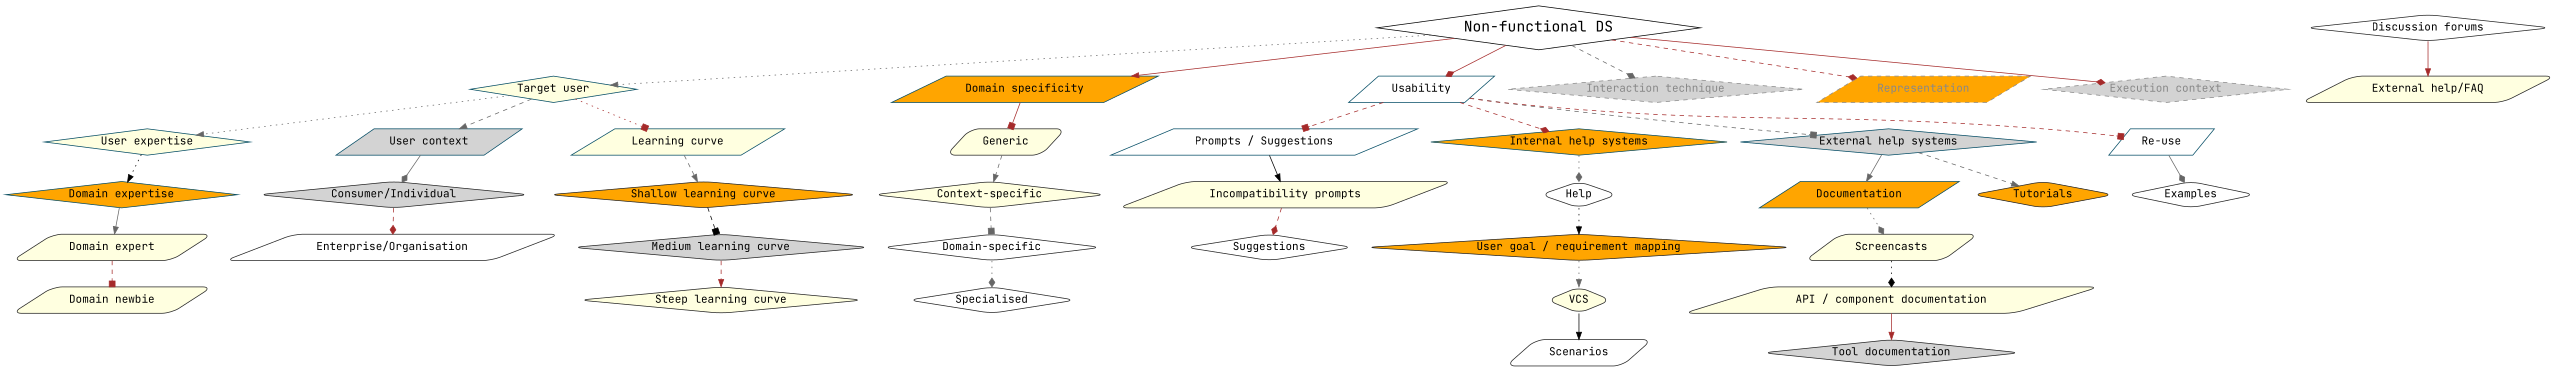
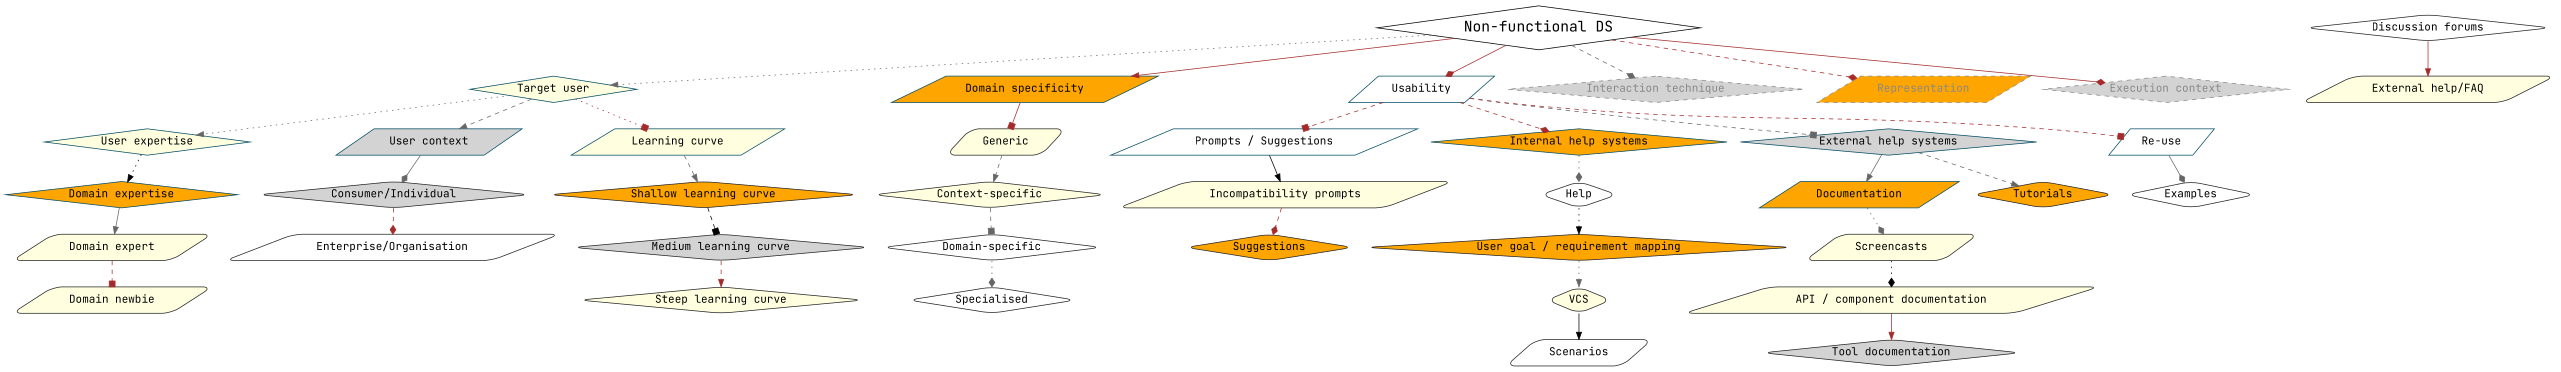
(1269, 247) -> (1269, 247)
